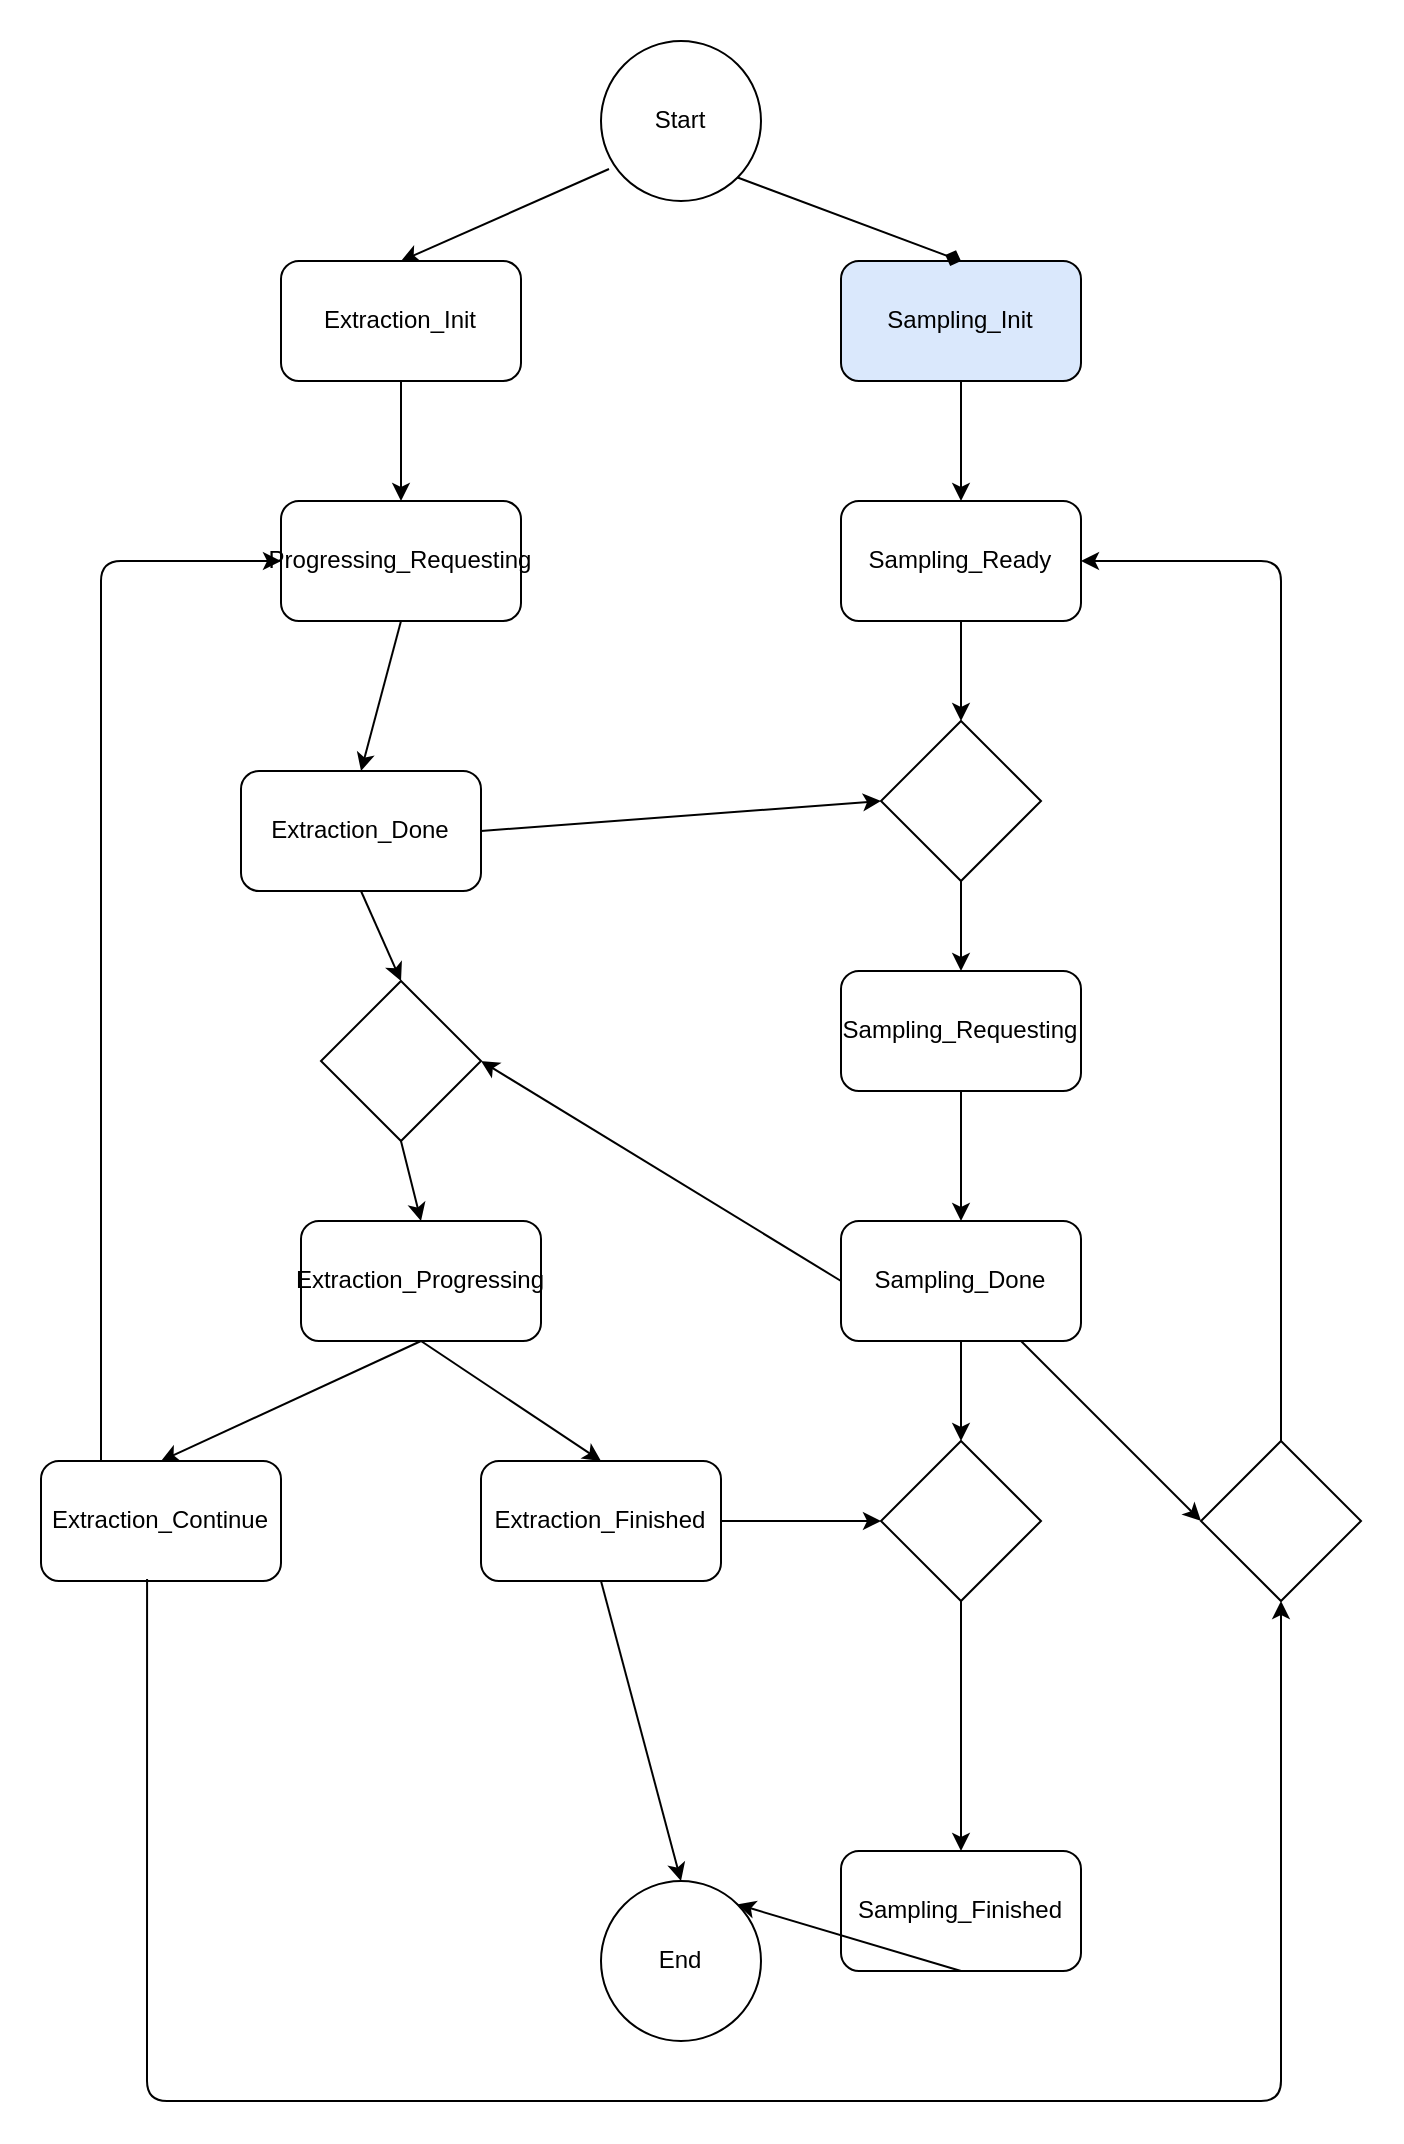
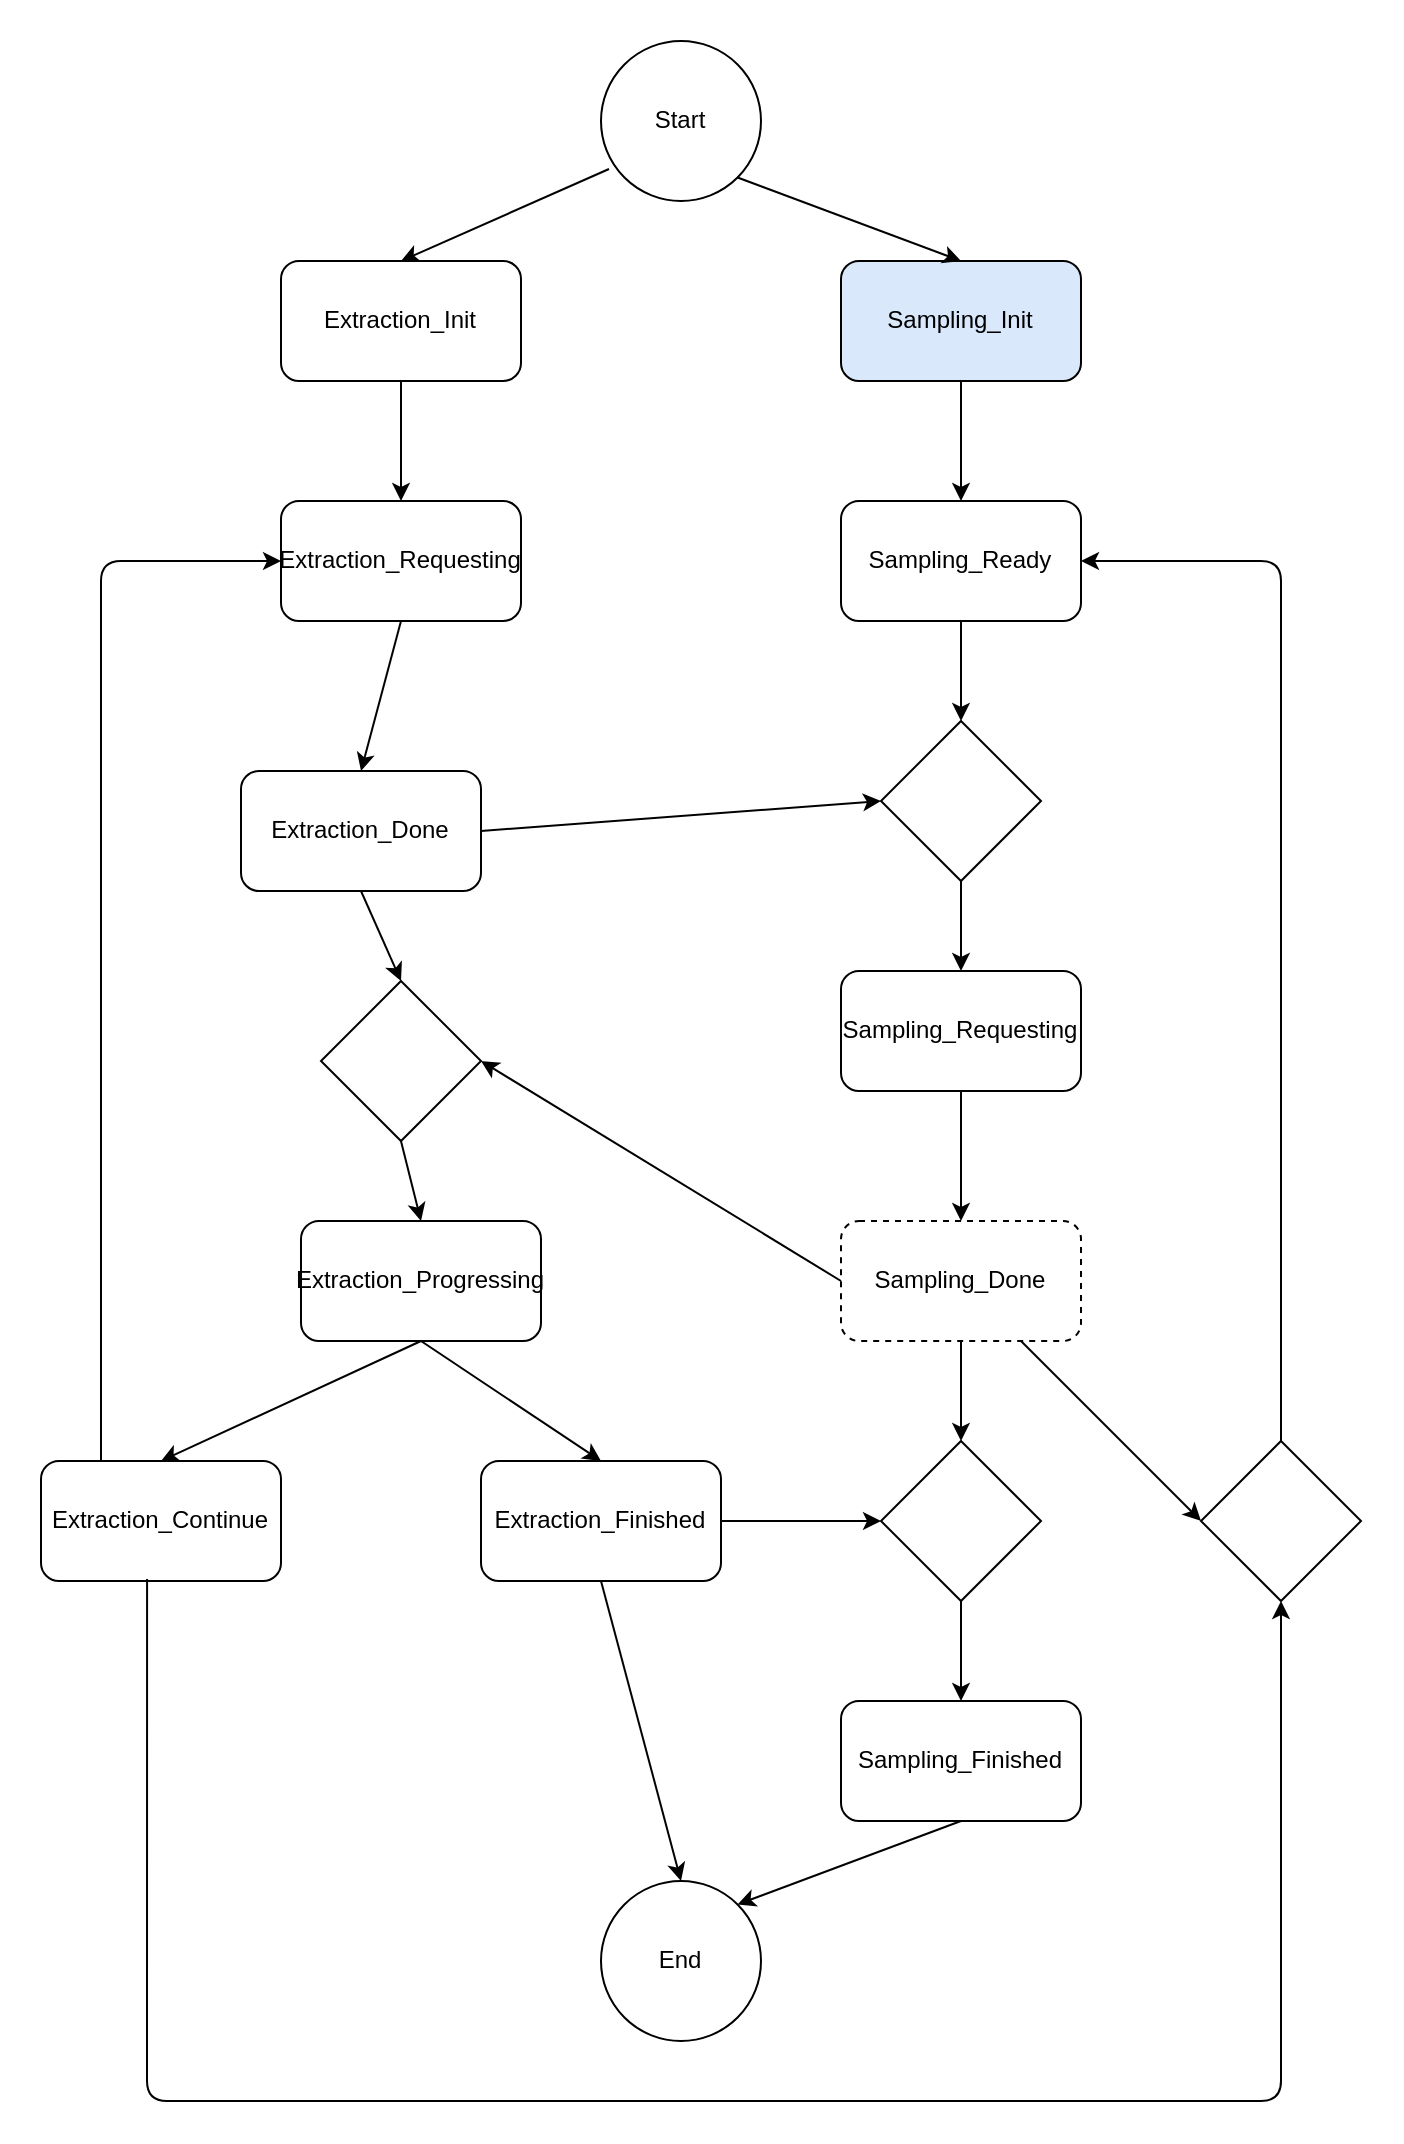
(946, 255) -> (946, 255)
(401, 561) -> (401, 561)
(961, 1281) -> (961, 1281)
(961, 1911) -> (961, 1761)
